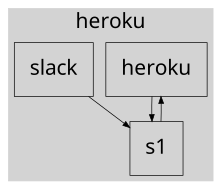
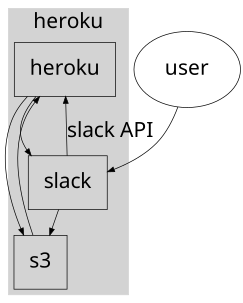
none -> (187, 70)
none -> (22, 122)
none -> (66, 130)
(156, 148) -> (41, 262)
